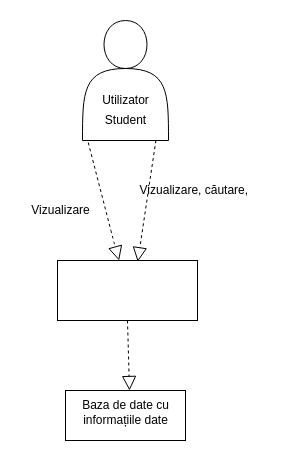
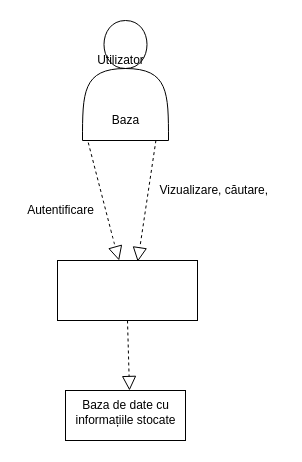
(126, 101) -> (121, 61)
(126, 121) -> (126, 121)
(196, 191) -> (216, 191)
(61, 211) -> (61, 211)
(126, 421) -> (126, 421)
